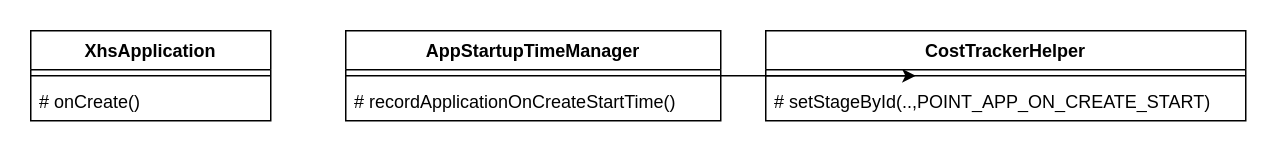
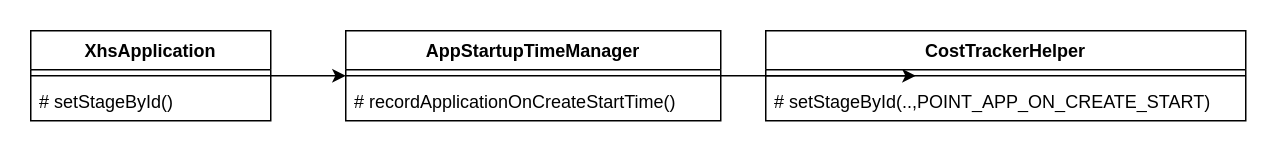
none -> (304, 76)
(98, 103) -> (118, 103)
